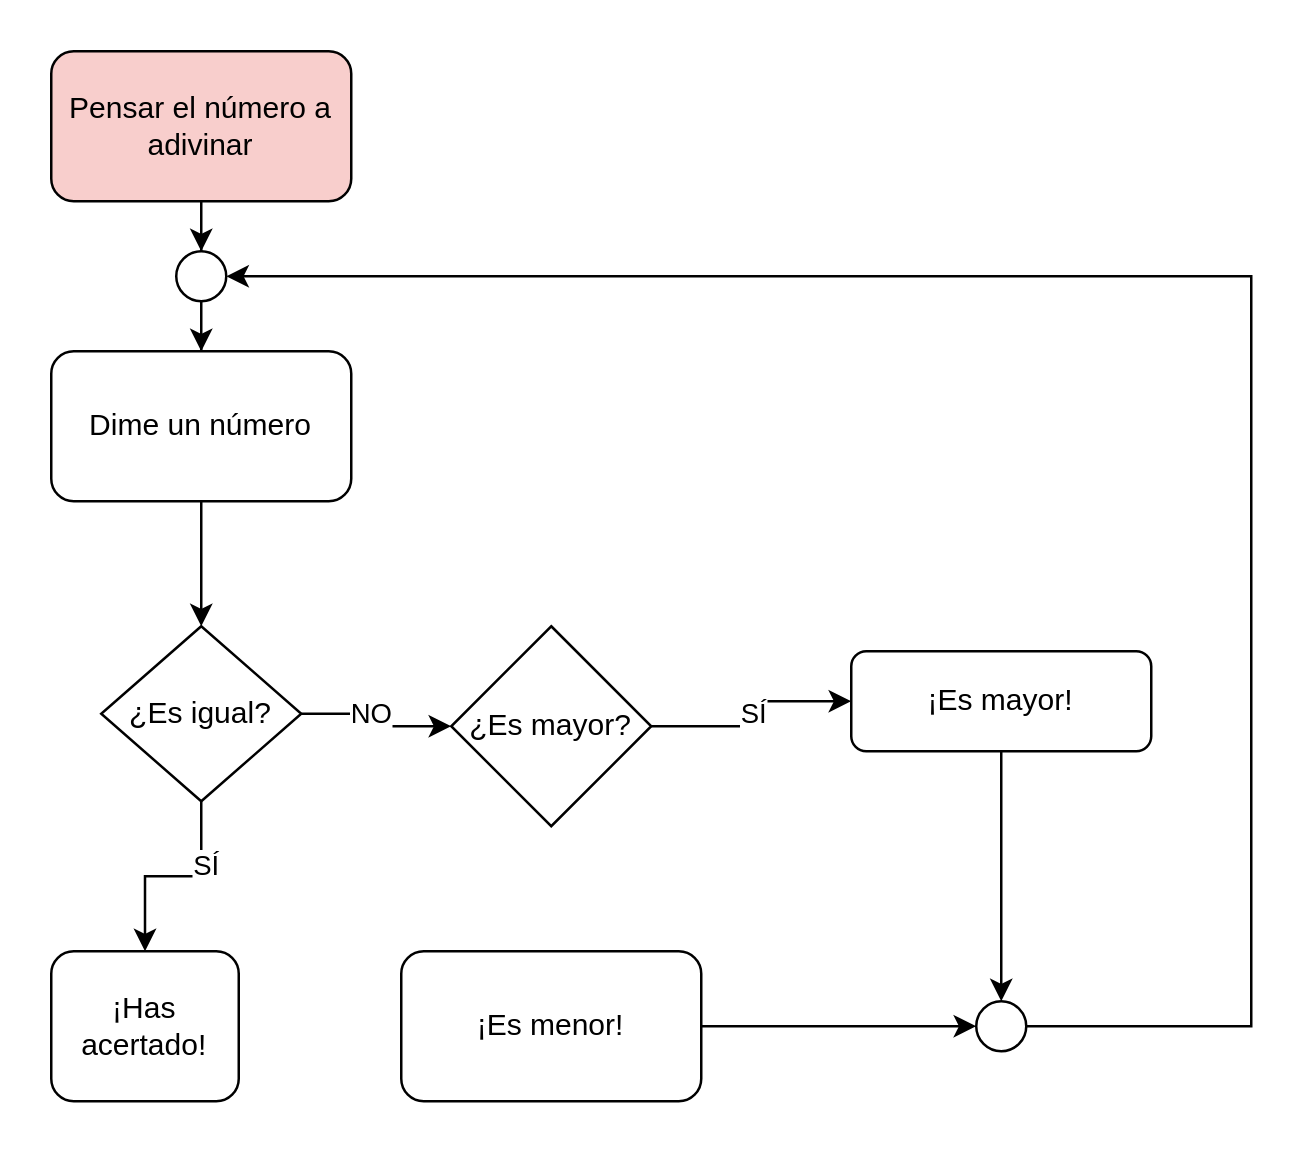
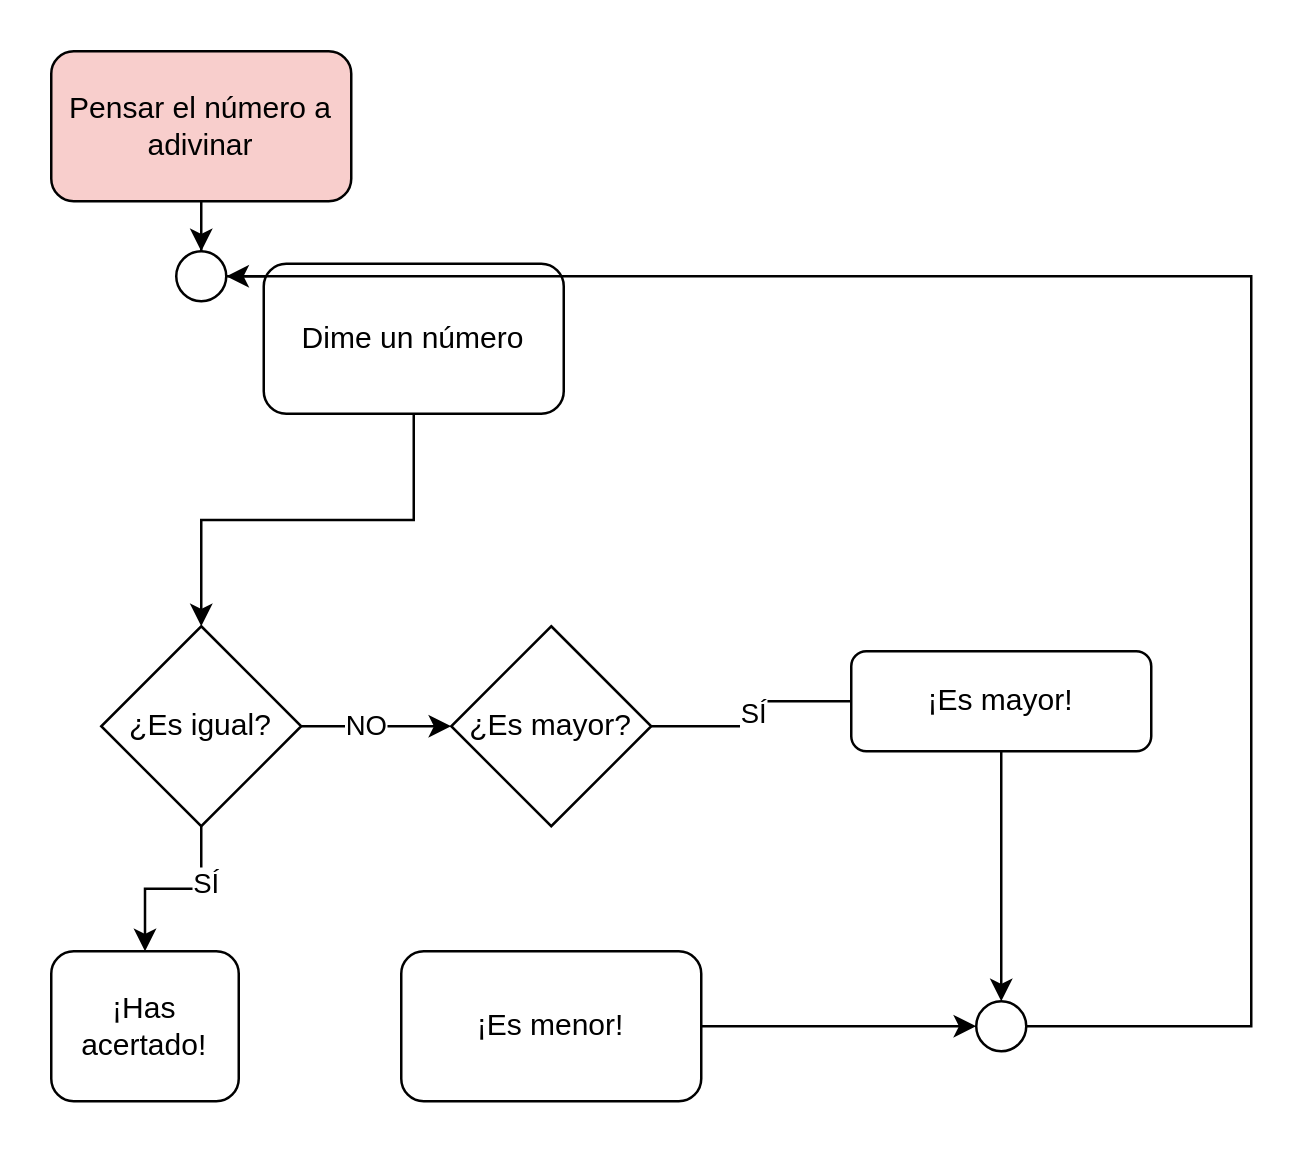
(201, 426) -> (414, 339)
(833, 701) -> (840, 701)
(201, 714) -> (201, 726)
